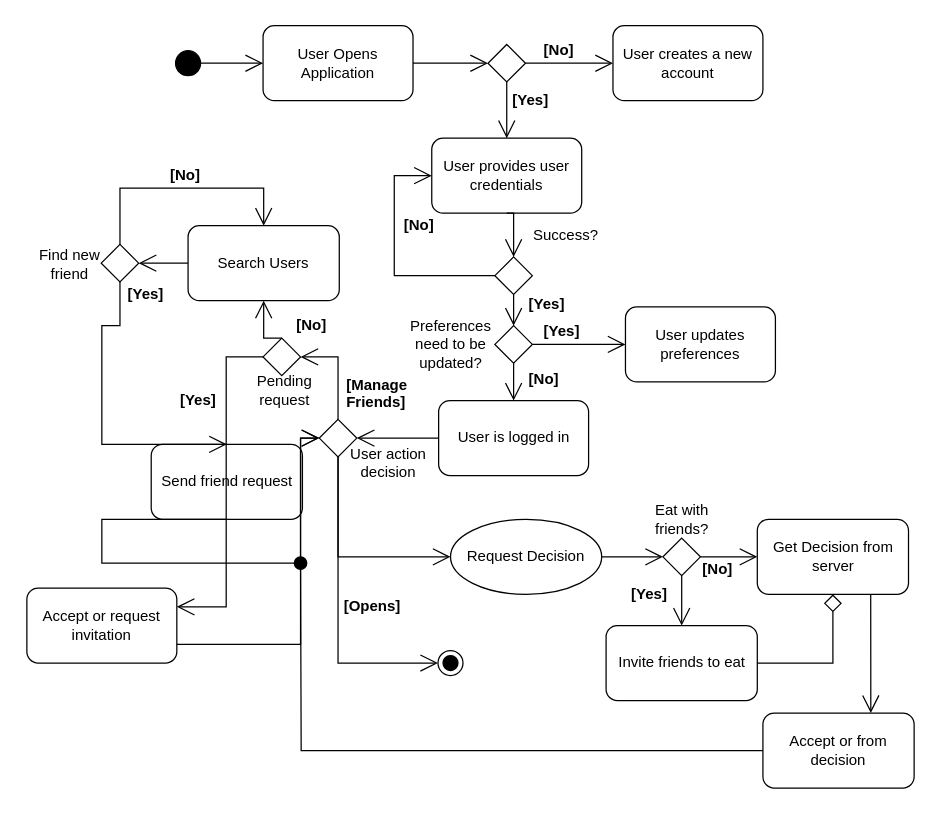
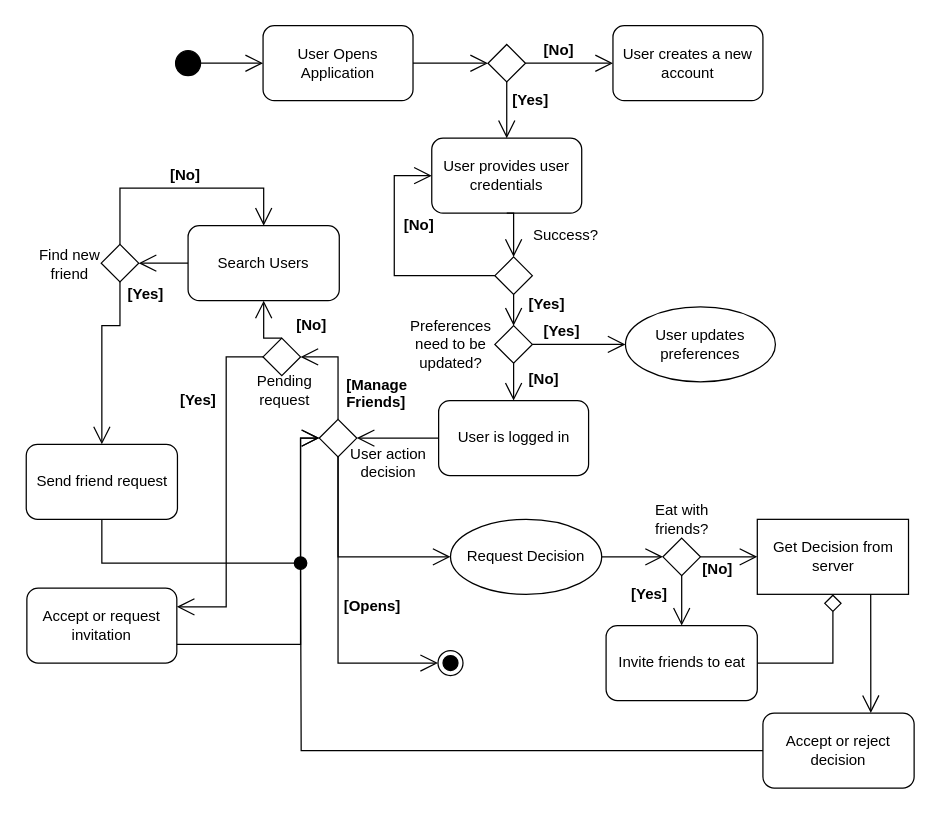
(701, 344) -> (701, 344)
(227, 482) -> (102, 482)
(833, 557) -> (833, 557)
(839, 751) -> (839, 751)
